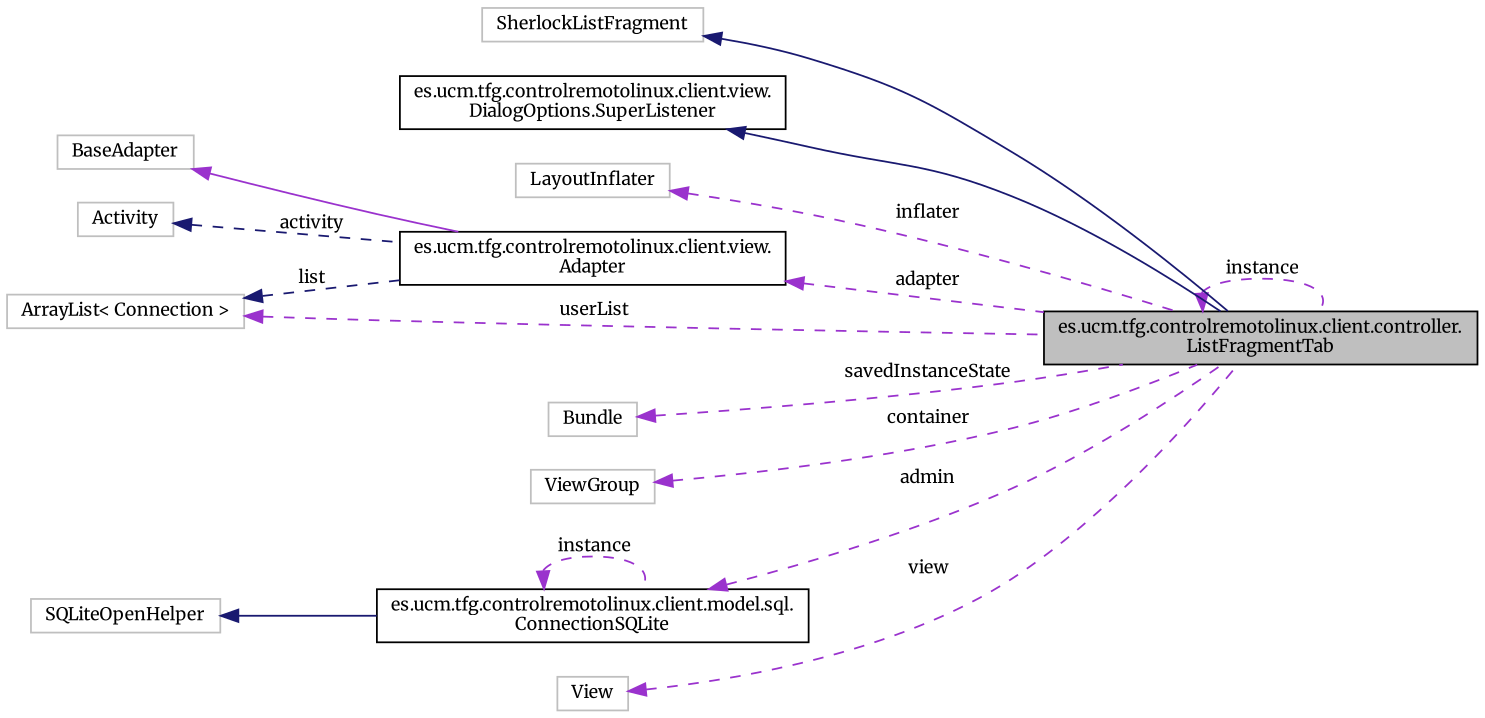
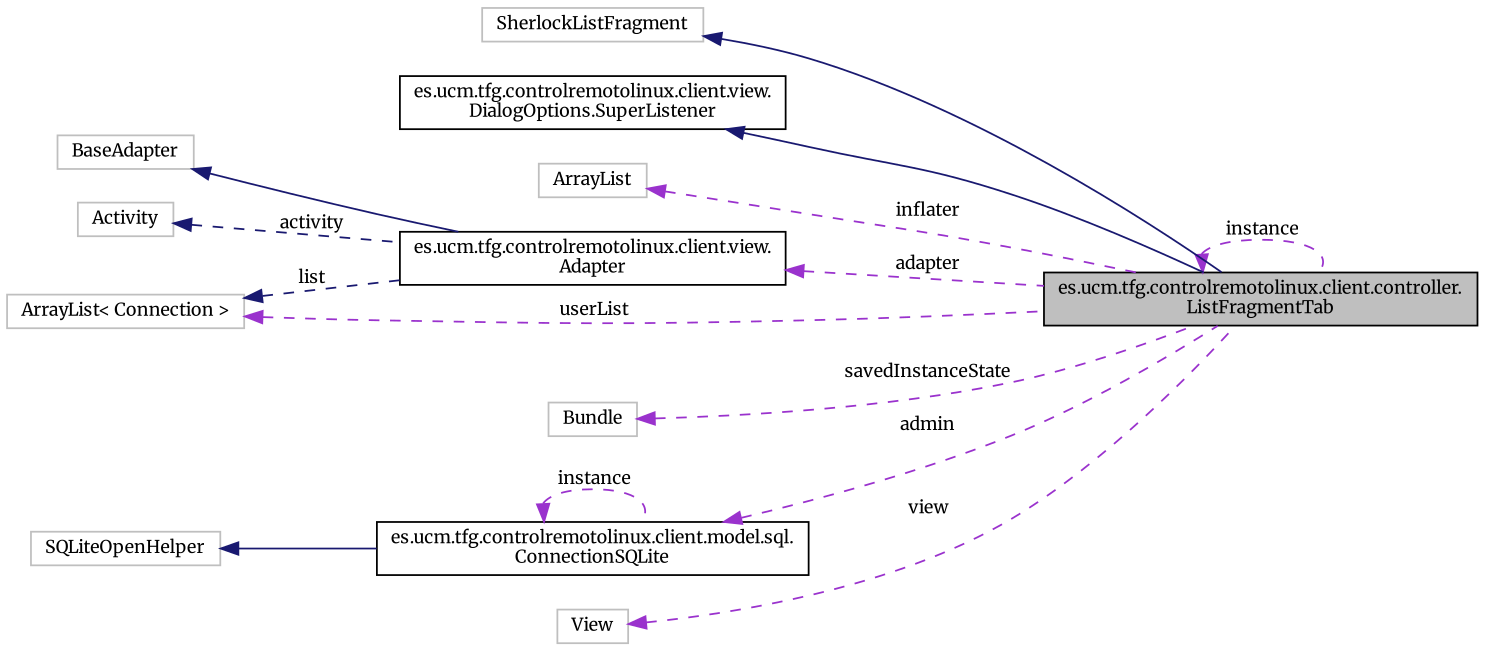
(593, 180) -> (593, 180)
(334, 204) -> (334, 204)
(593, 487) -> none
